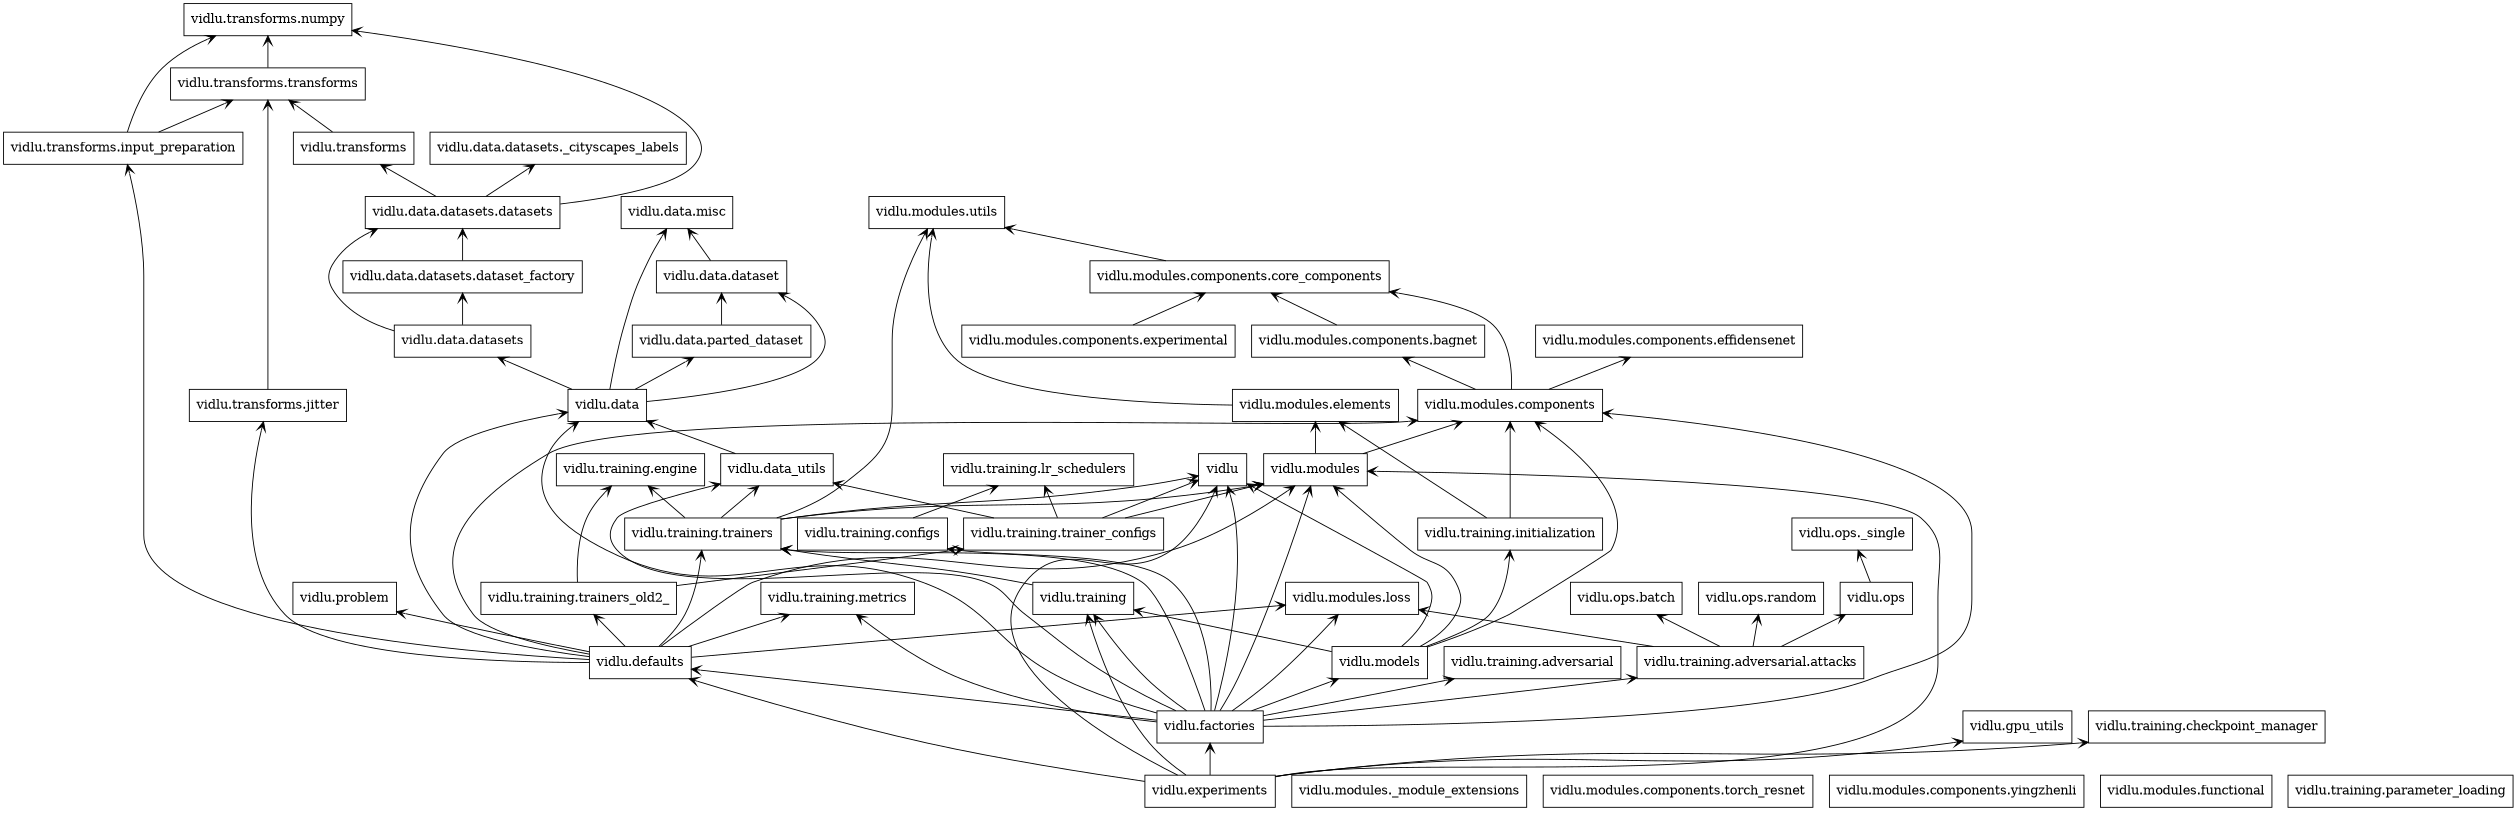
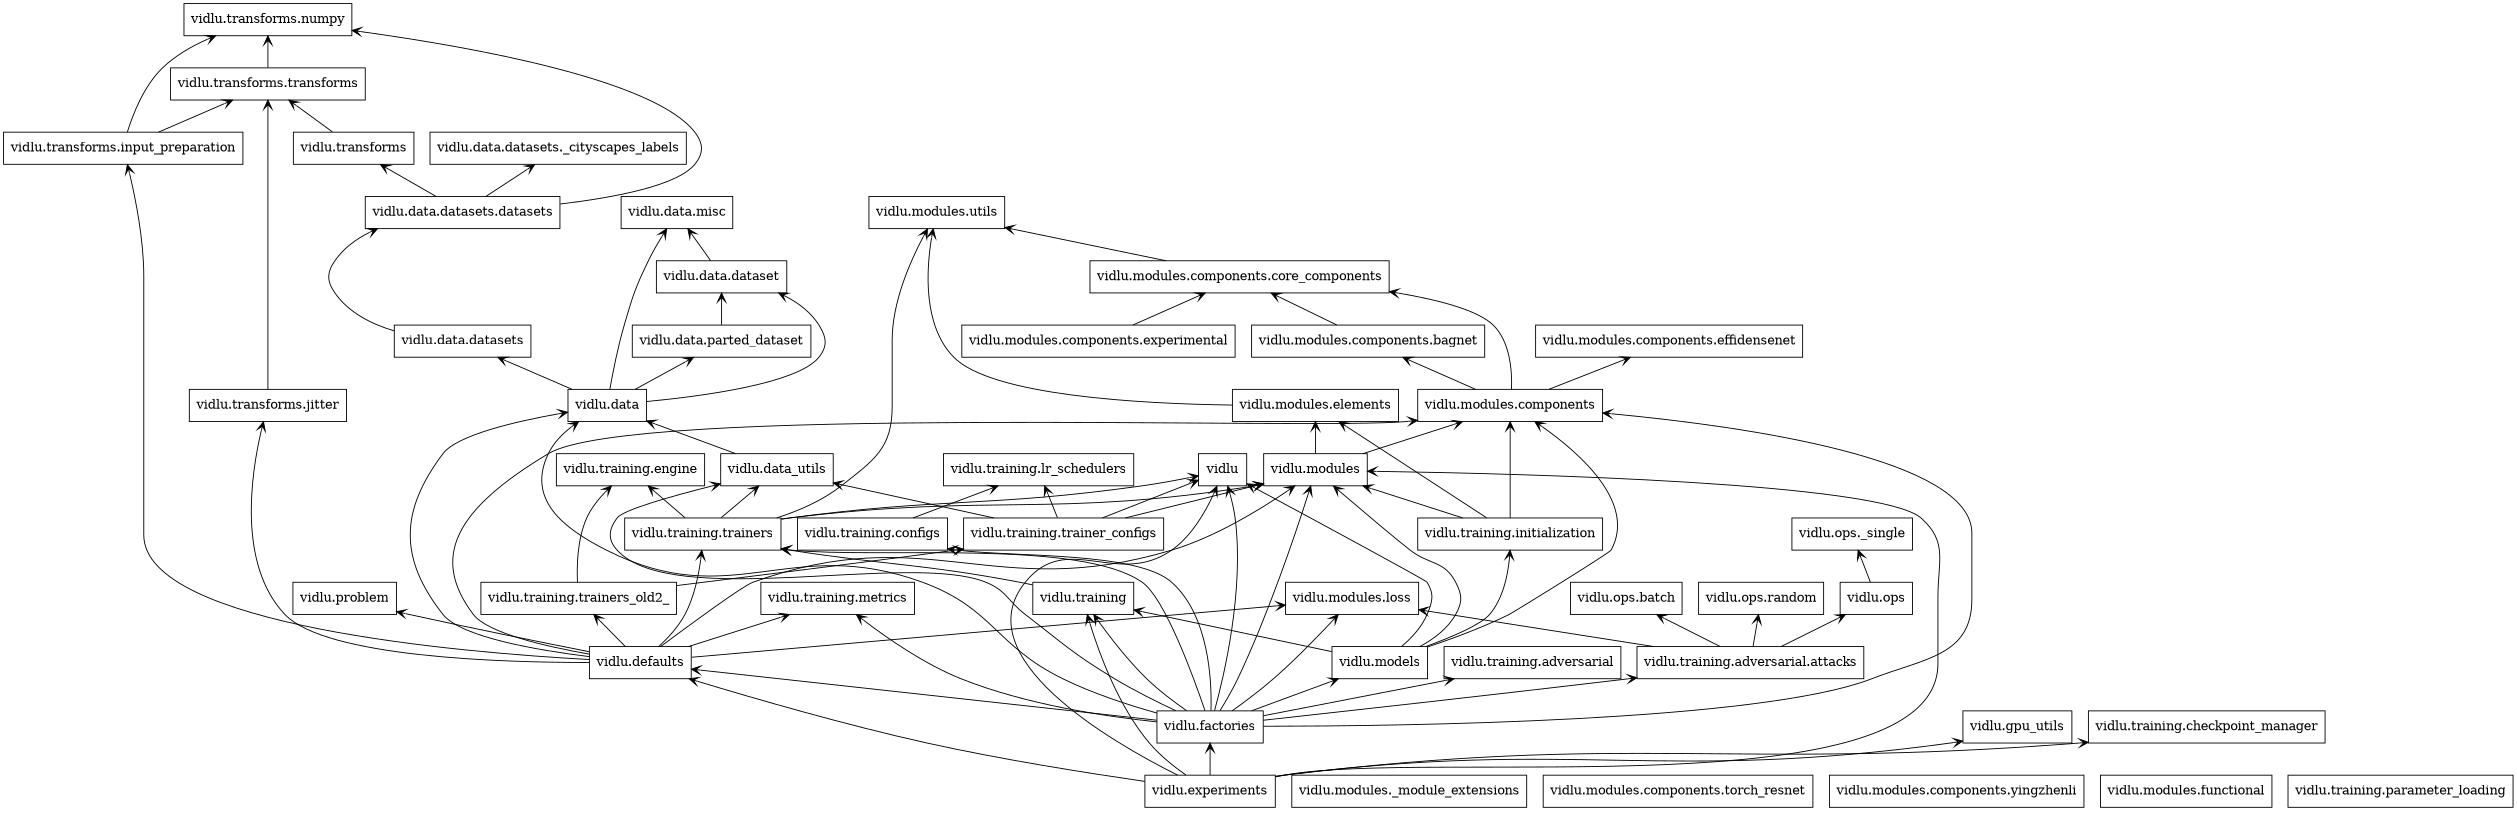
(463, 277) -> none
none -> (1417, 503)
